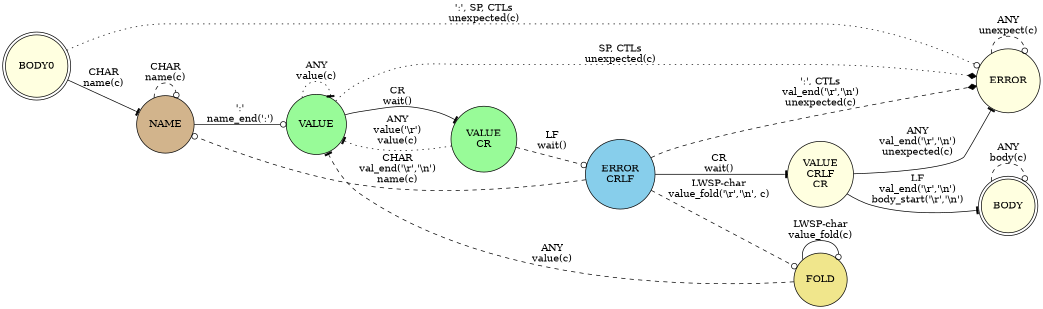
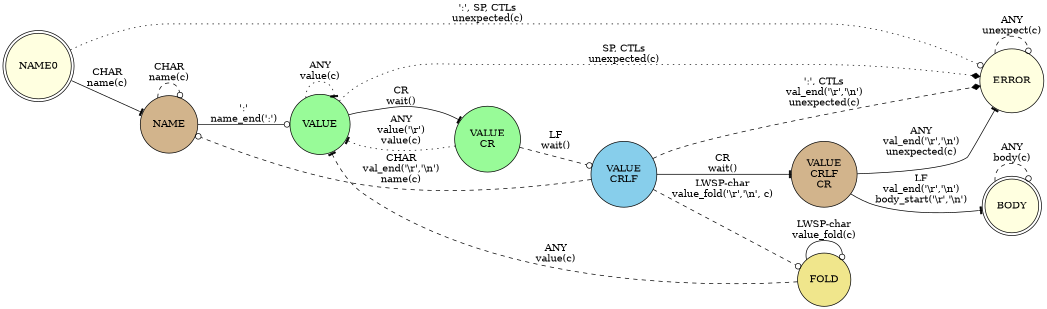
(37, 66) -> (39, 66)
(620, 174) -> (624, 174)
(821, 174) -> (824, 174)
